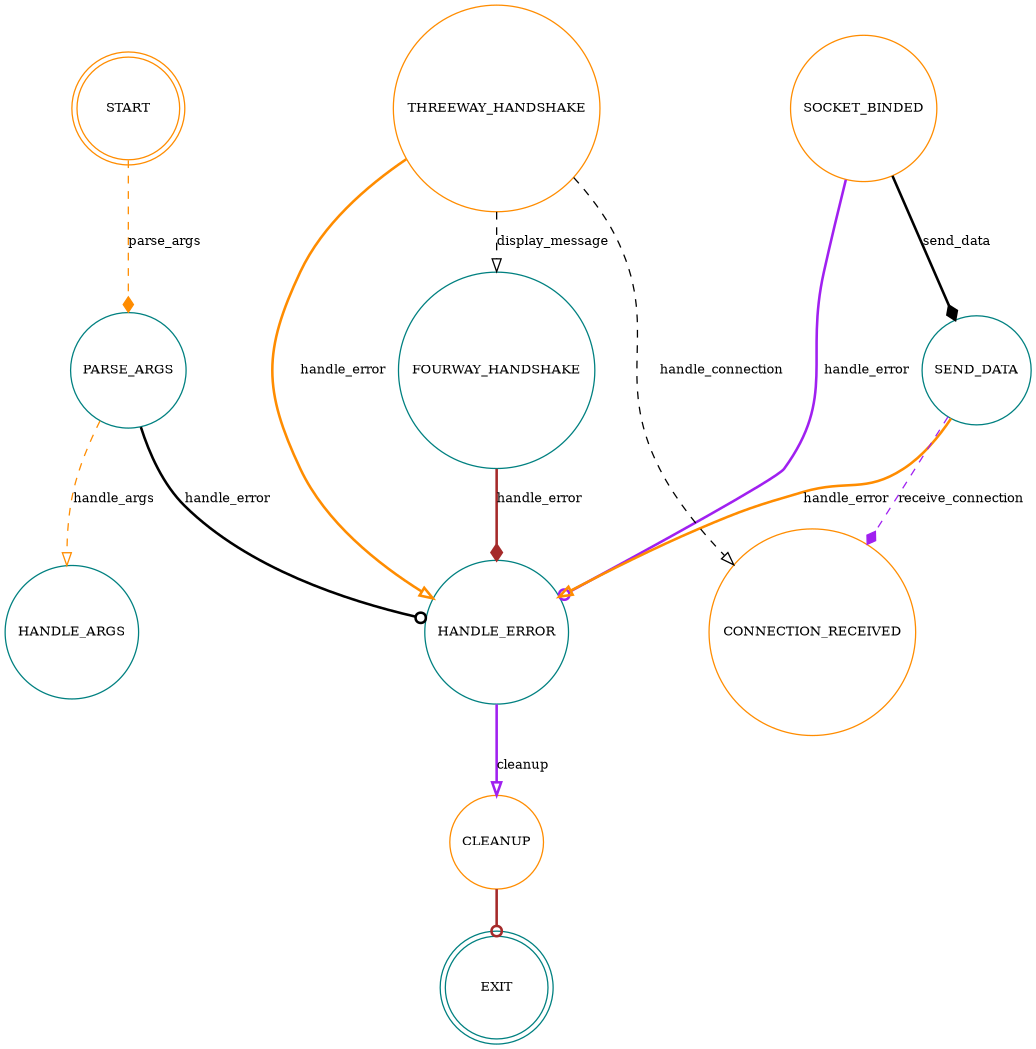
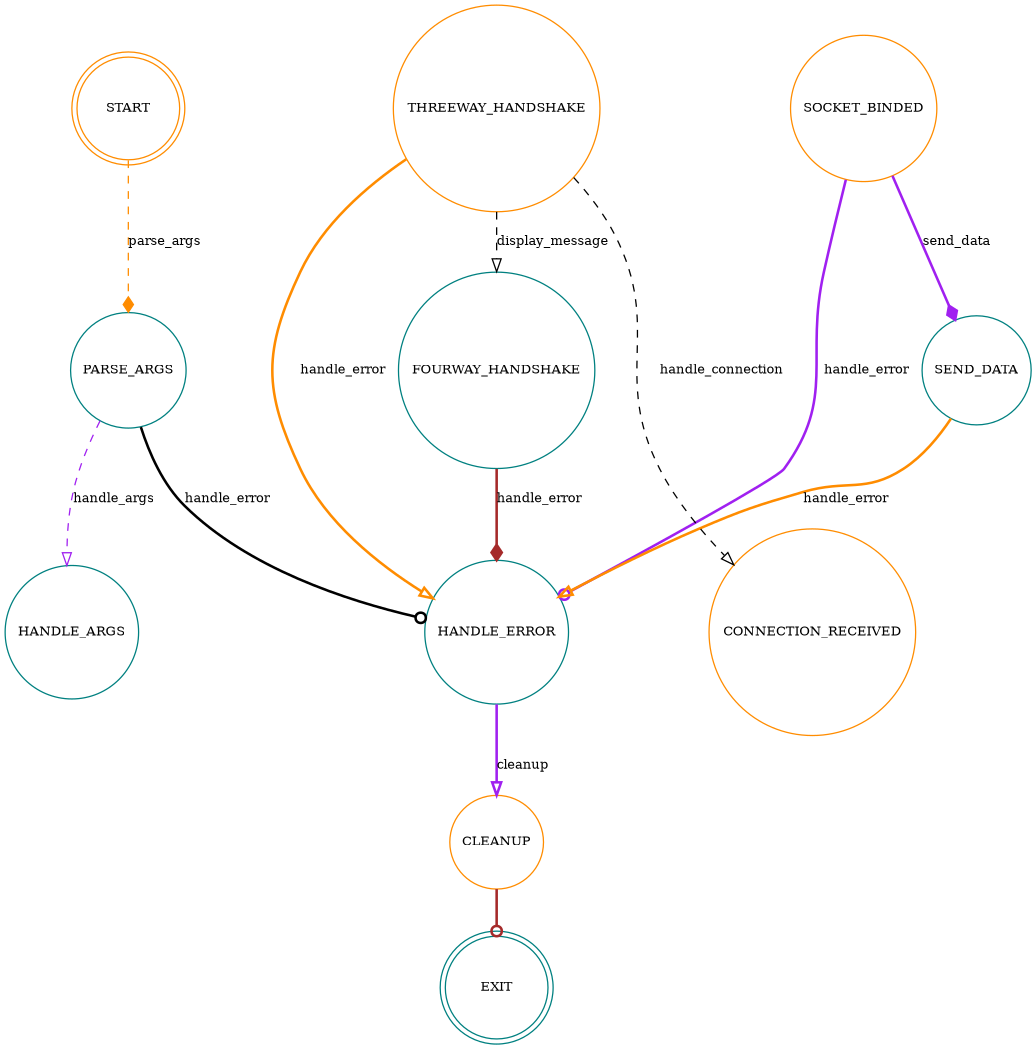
(921, 241) -> (921, 241)
(912, 474) -> none
(75, 485) -> (75, 485)
